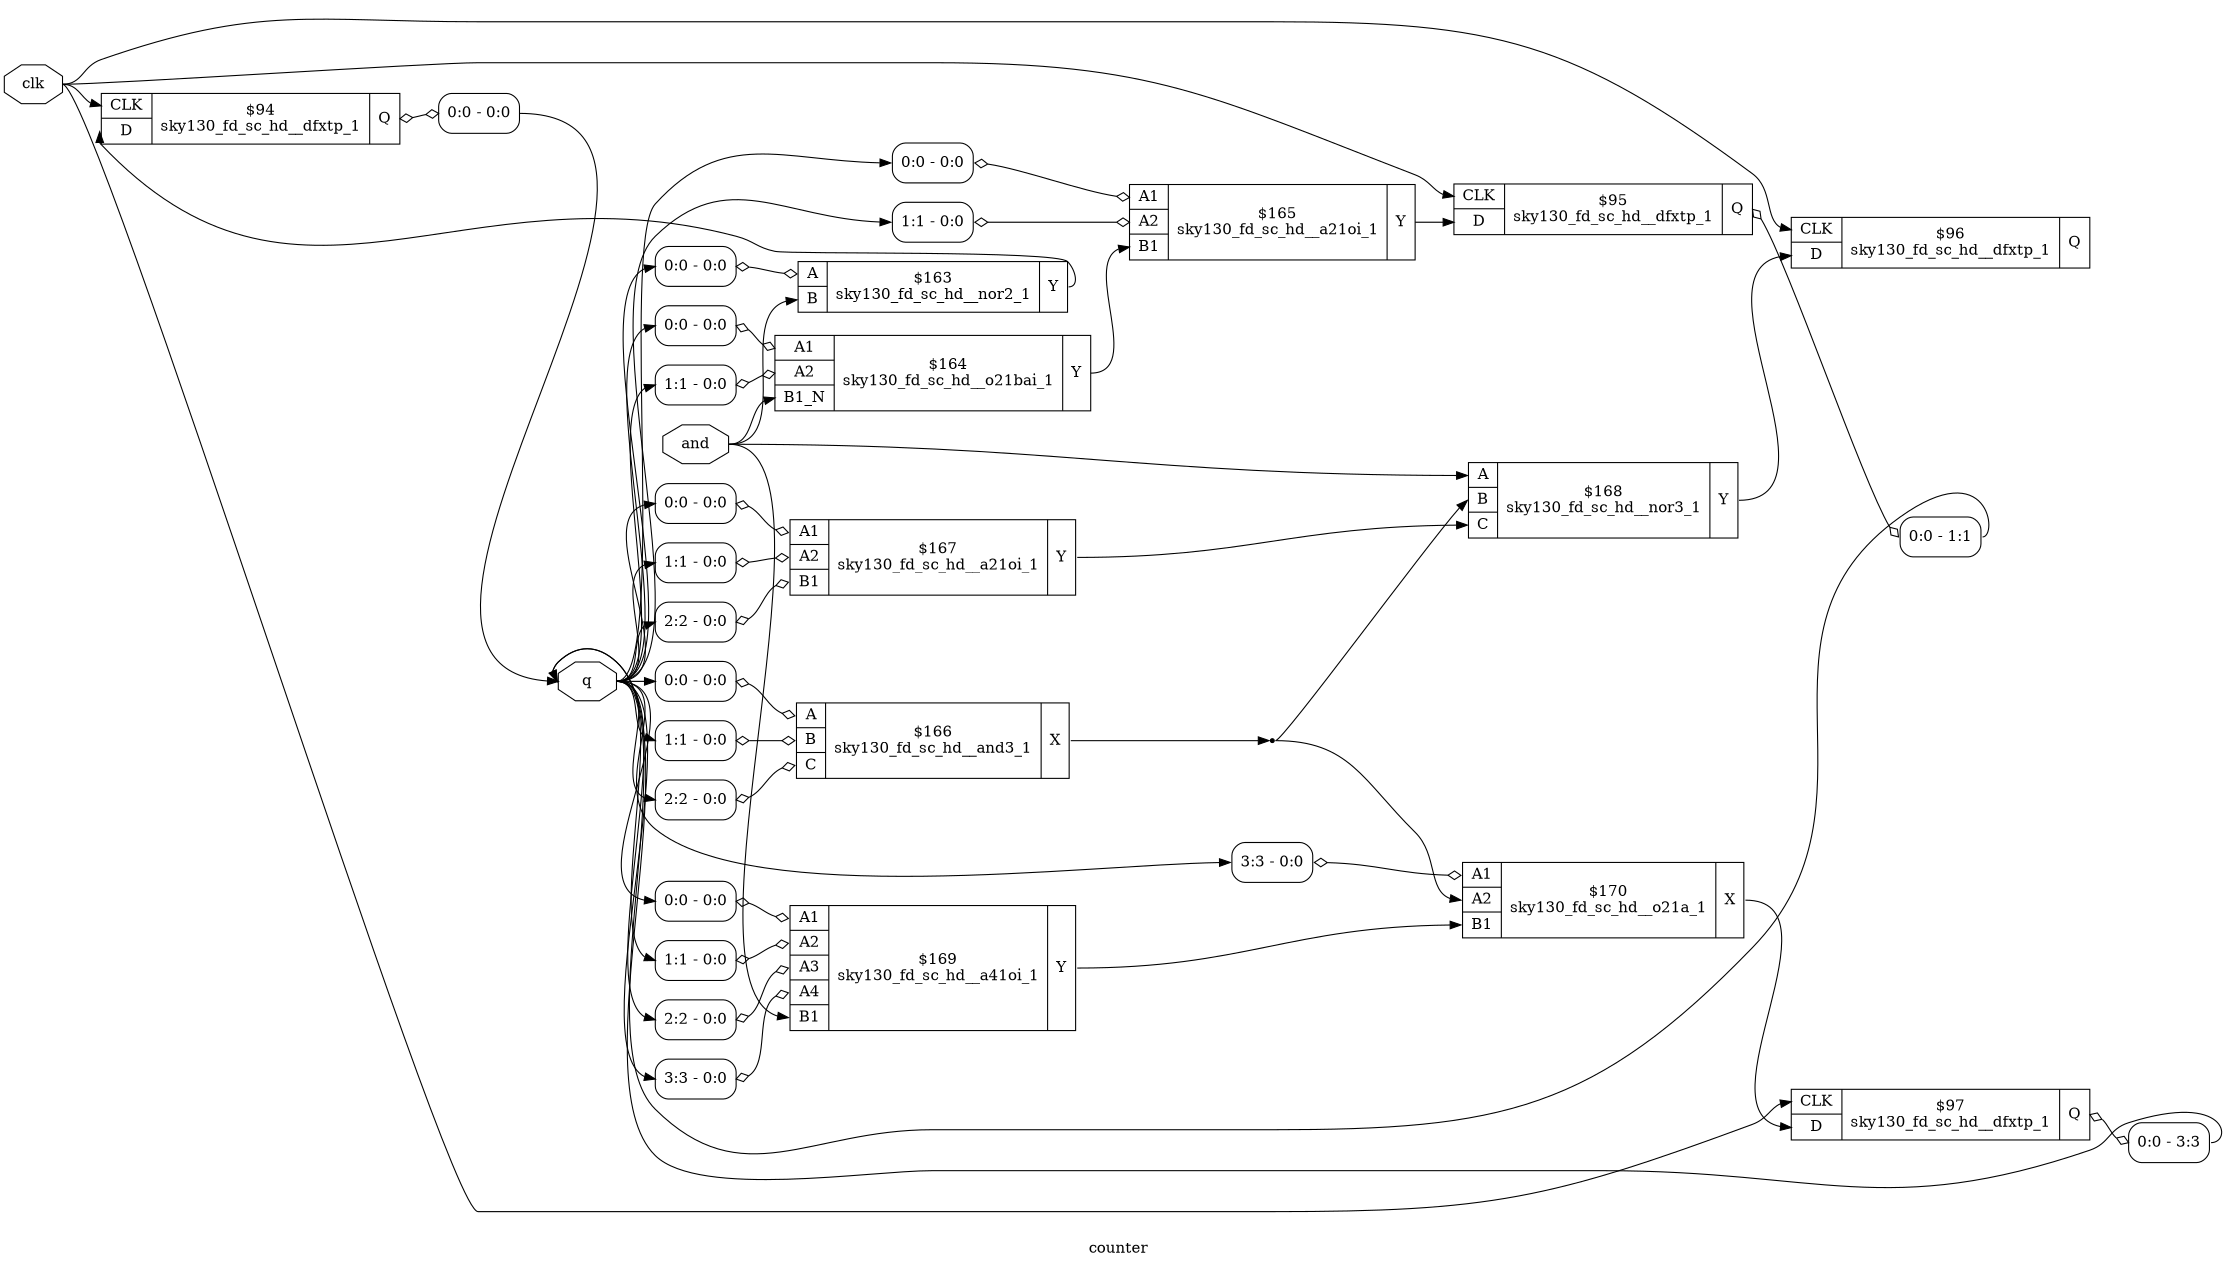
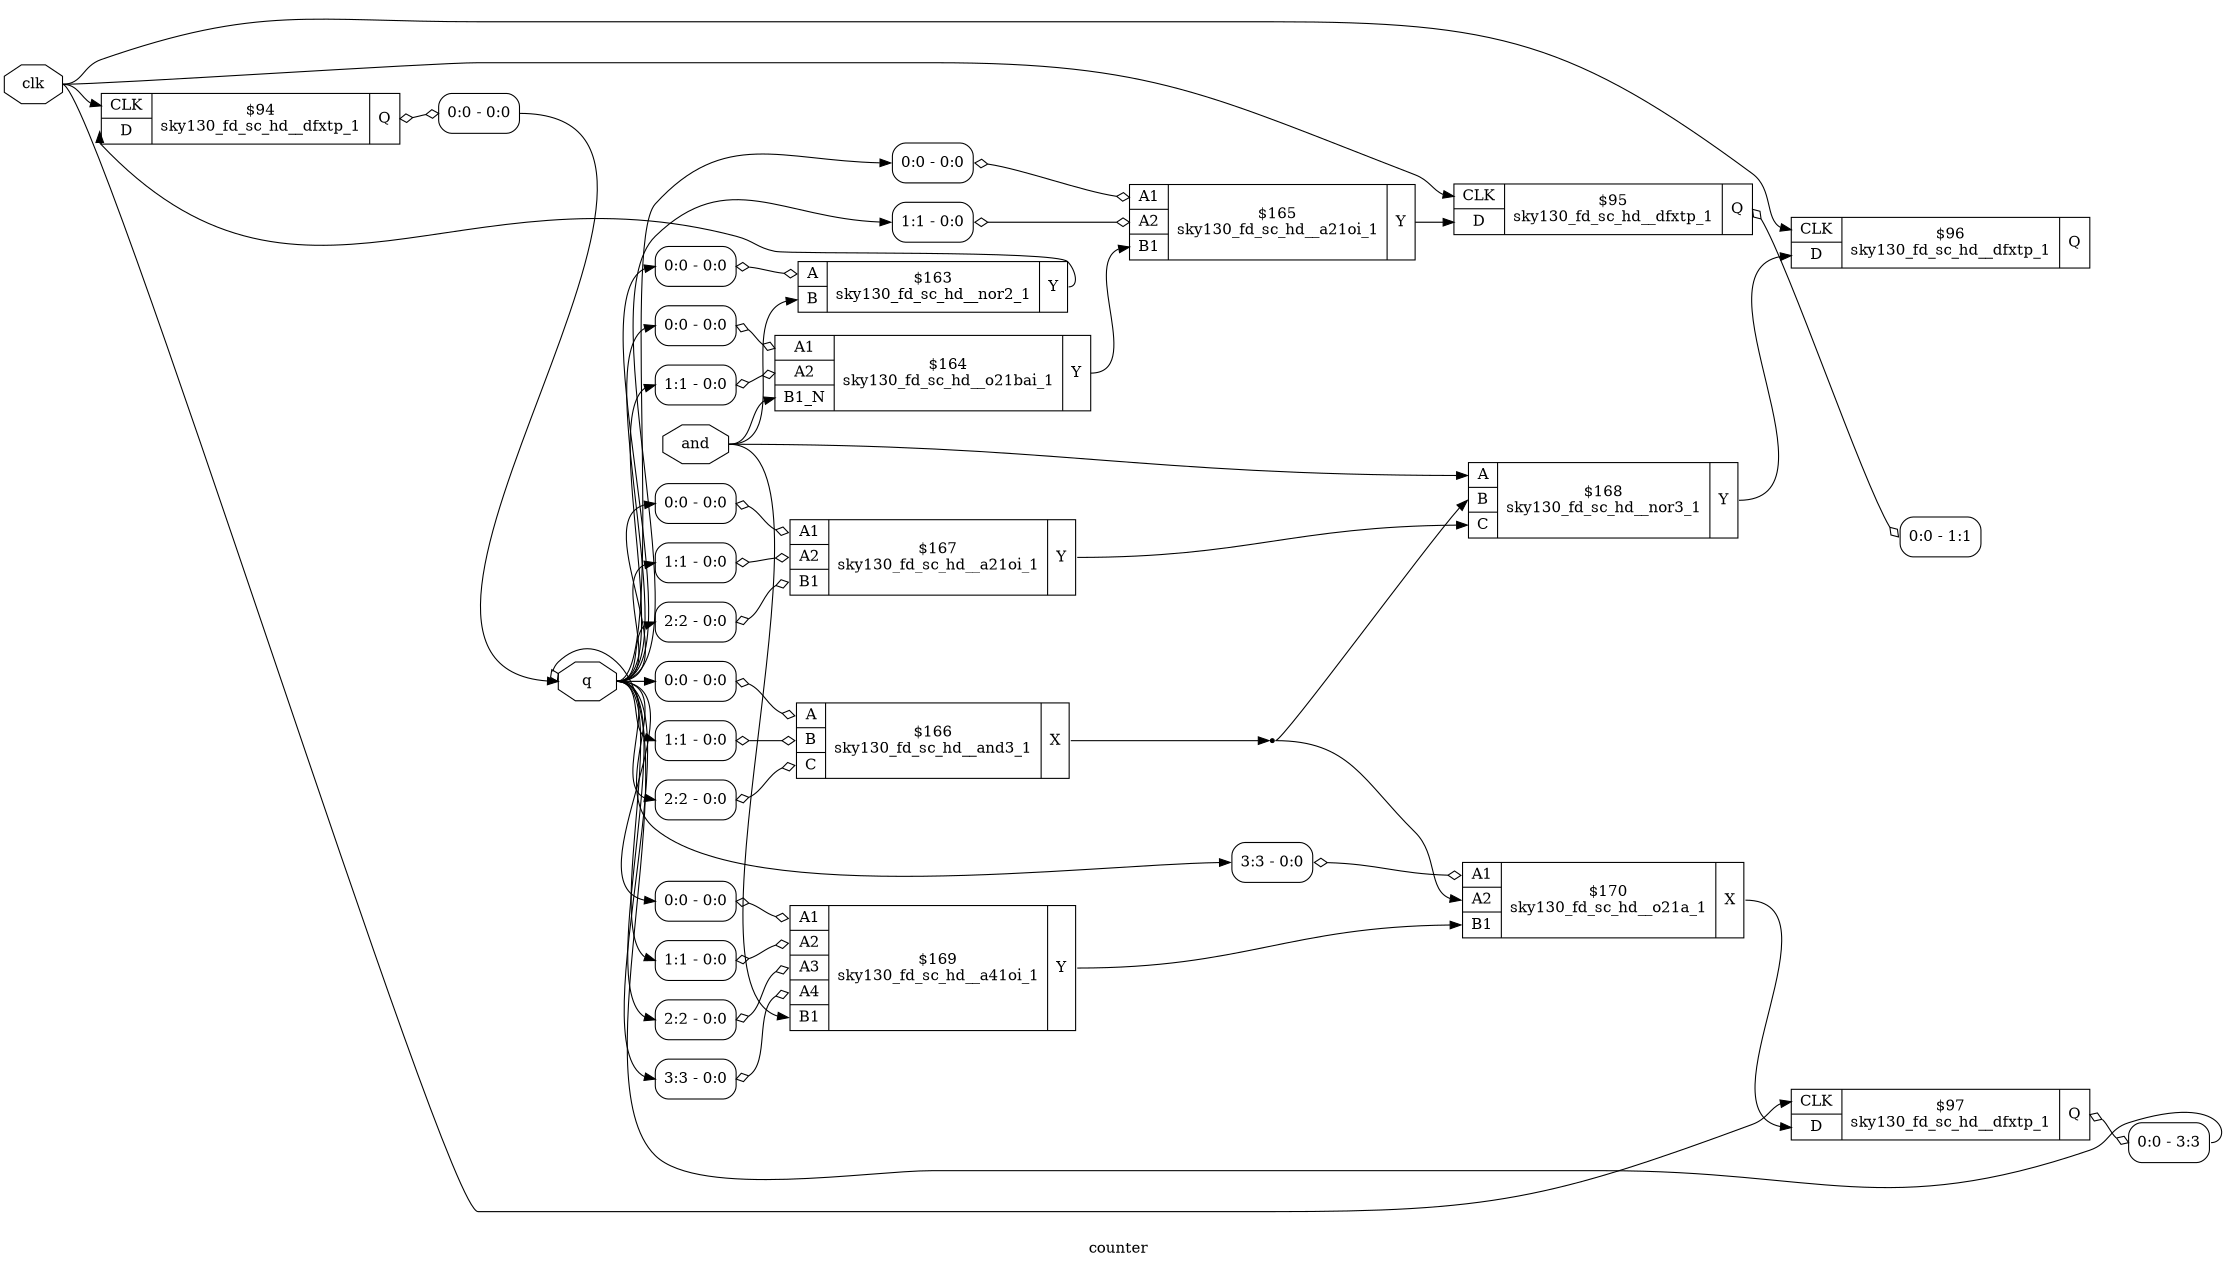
(1257, 1130) -> none
(1165, 1171) -> (1165, 1171)
